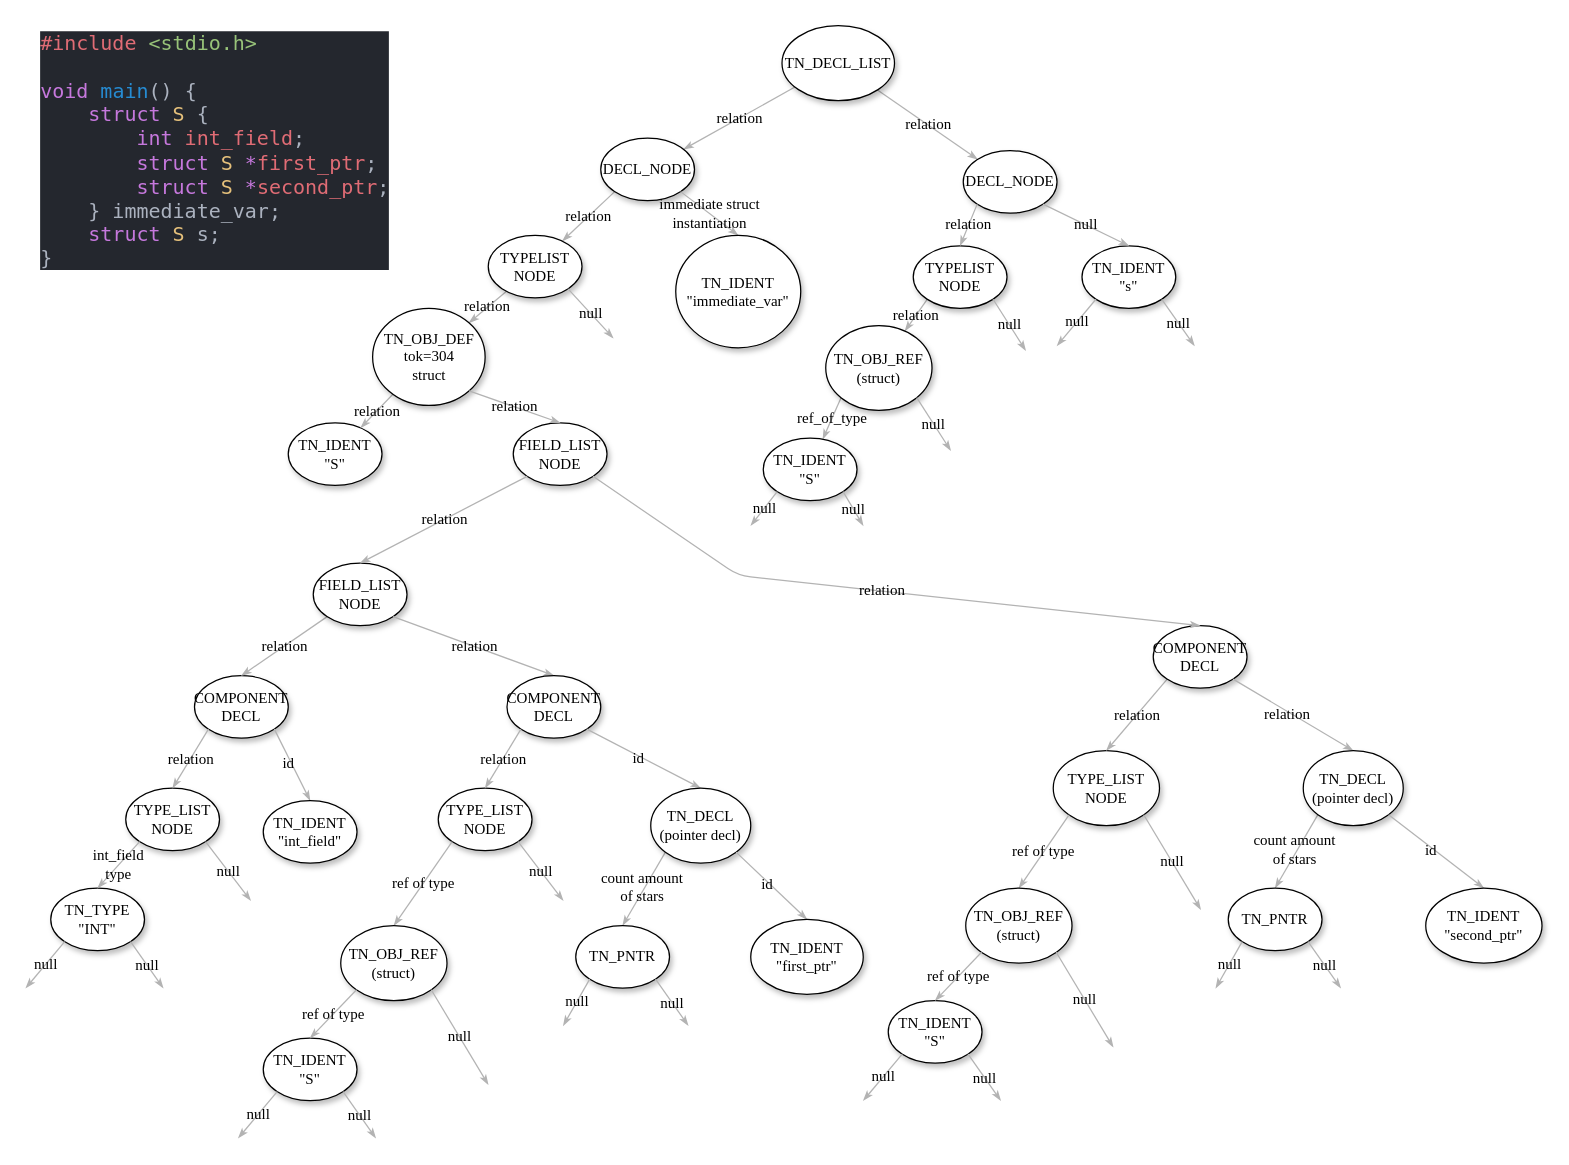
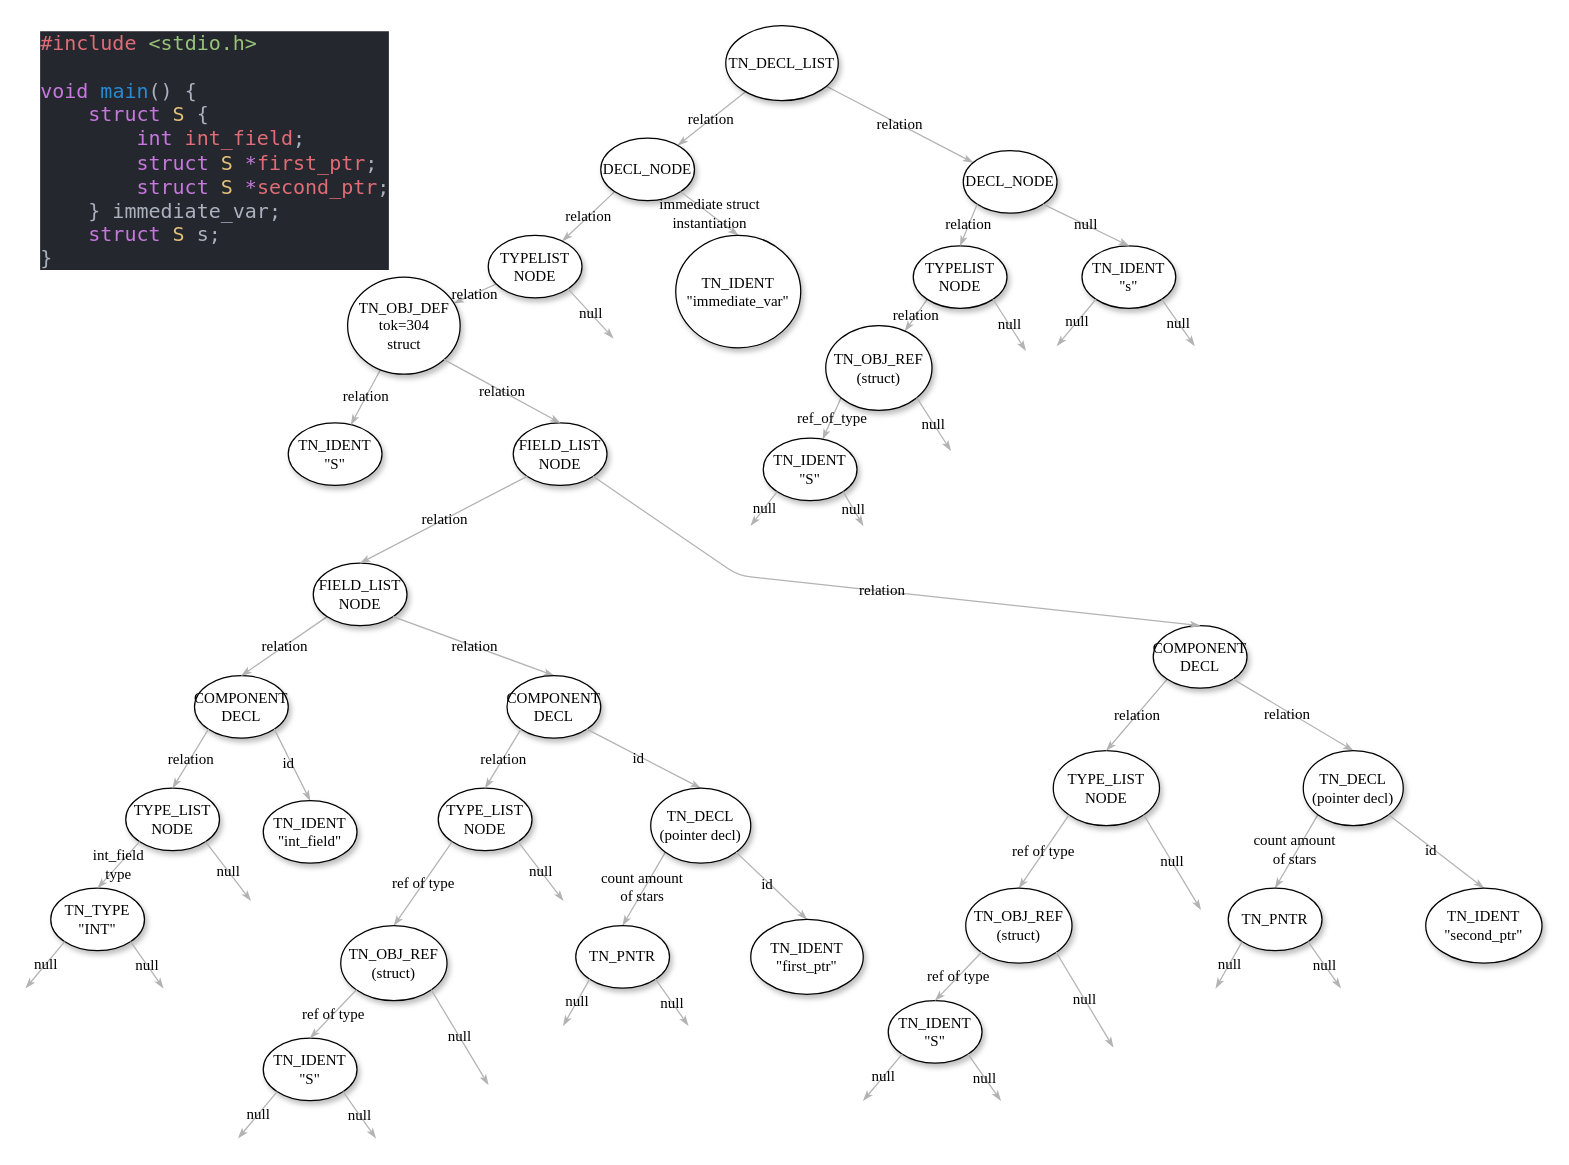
(838, 63) -> (782, 63)
(429, 357) -> (404, 326)
